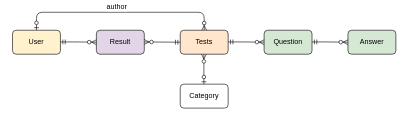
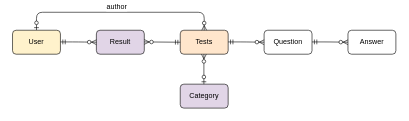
(288, 42) -> (288, 42)
(372, 42) -> (372, 42)
(204, 96) -> (204, 96)
